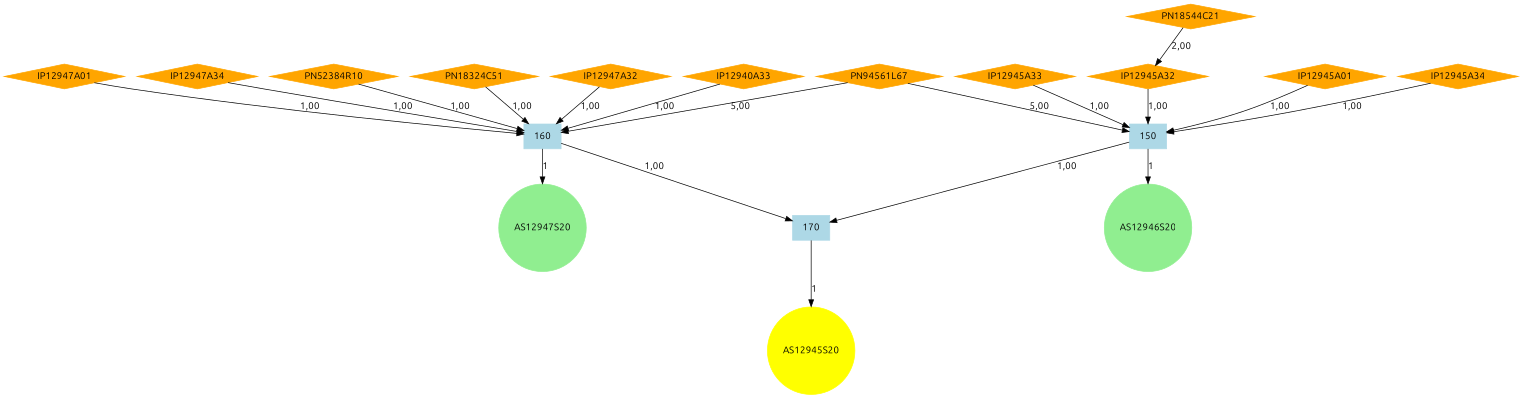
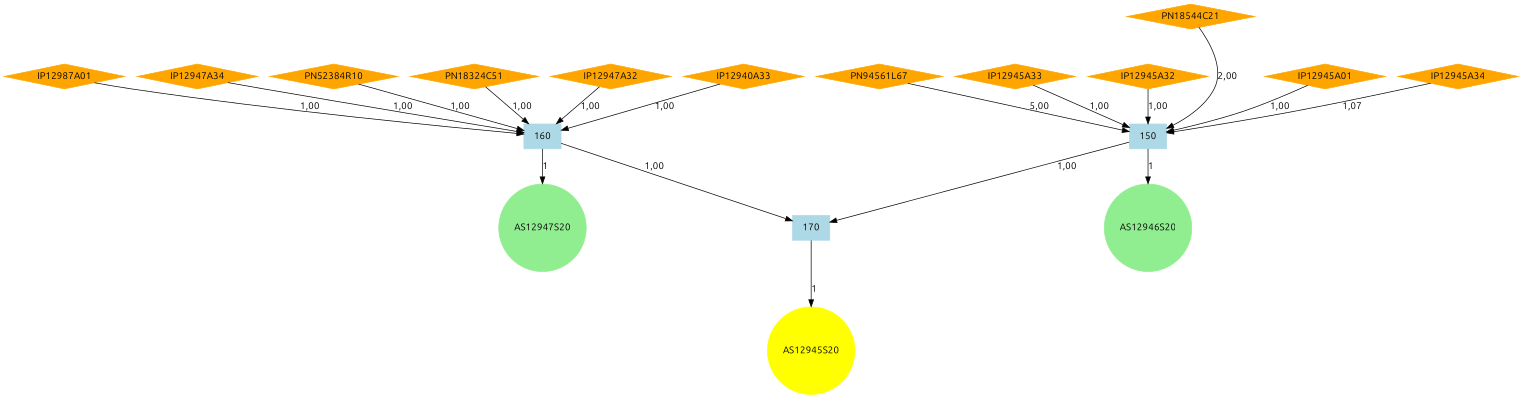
(1171, 44) -> (1216, 84)
(64, 76) -> (64, 76)
(1352, 106) -> (1352, 106)
(708, 107) -> none
